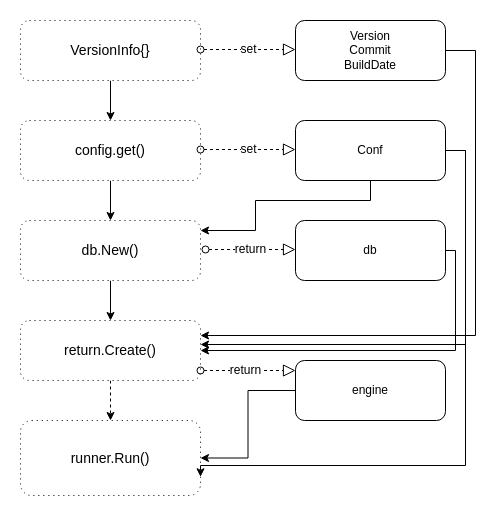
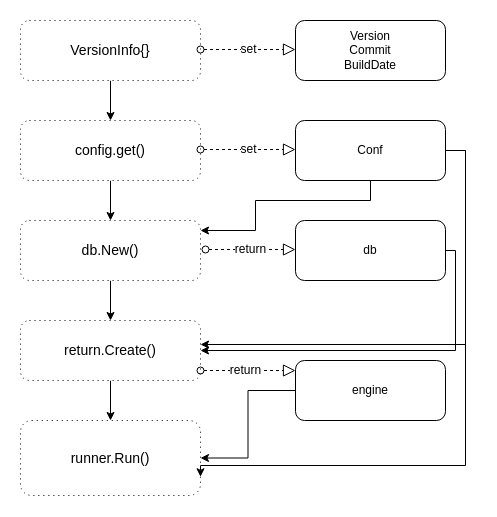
(476, 312) -> none
(111, 397) -> (111, 397)
